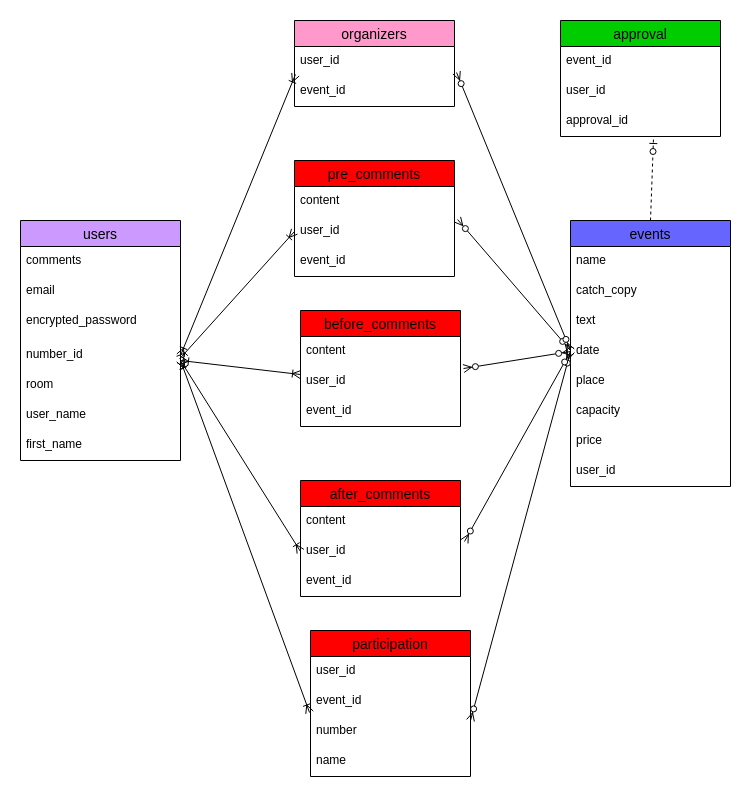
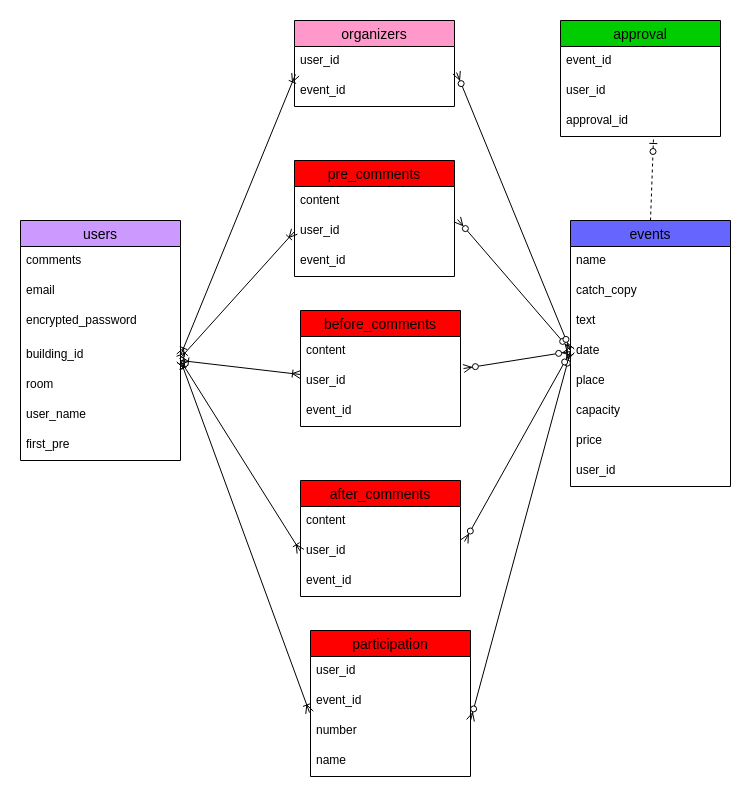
(55, 354) -> (57, 354)
(58, 444) -> (55, 444)
